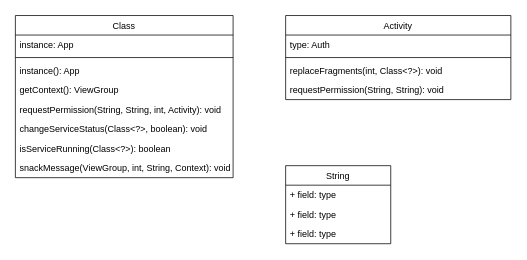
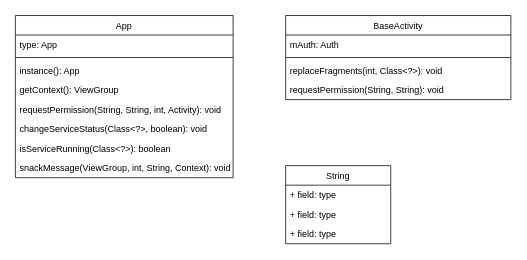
(124, 26) -> (124, 26)
(398, 26) -> (398, 26)
(49, 45) -> (40, 45)
(312, 45) -> (315, 45)
